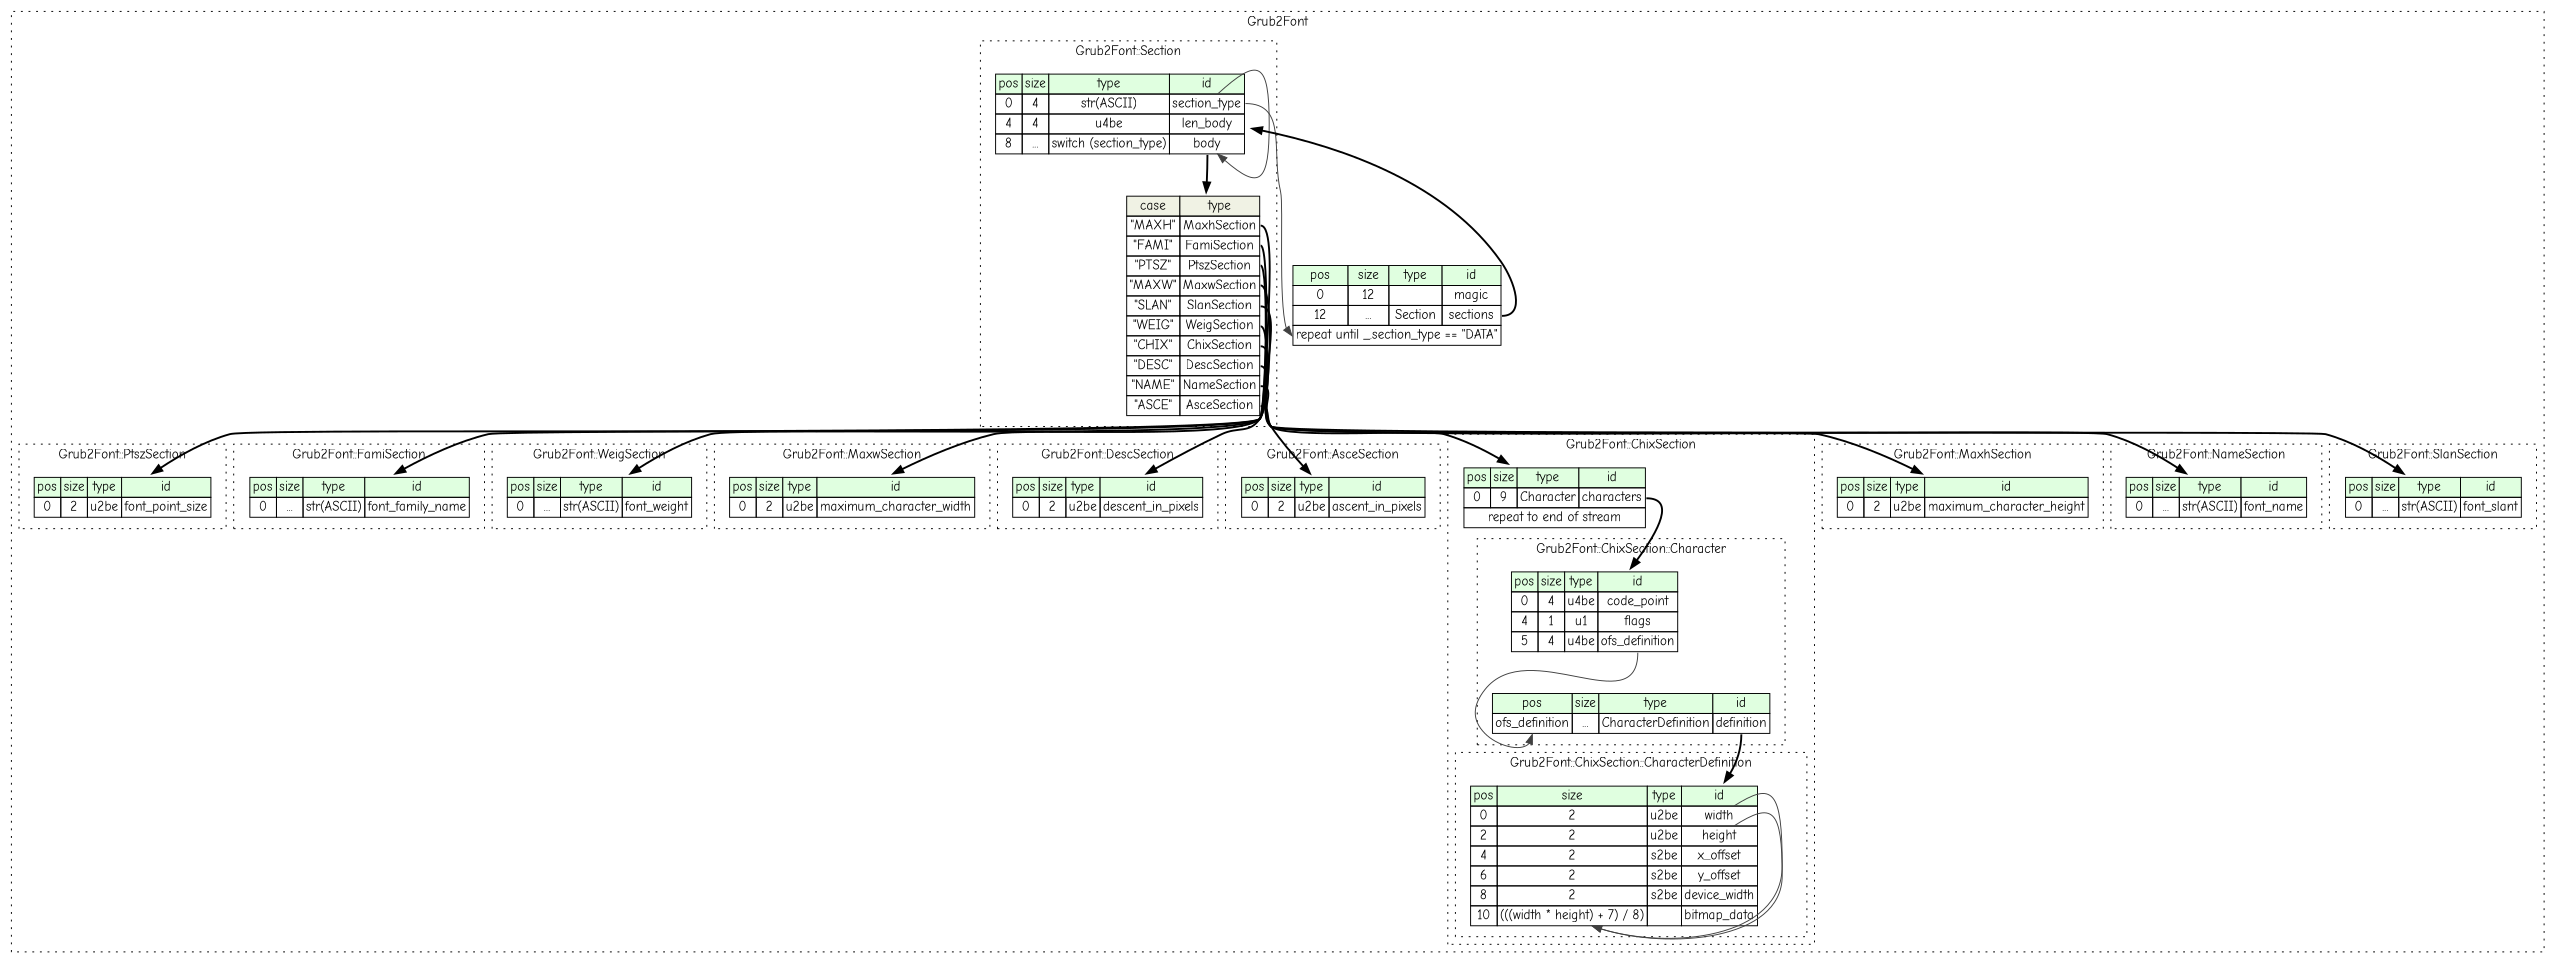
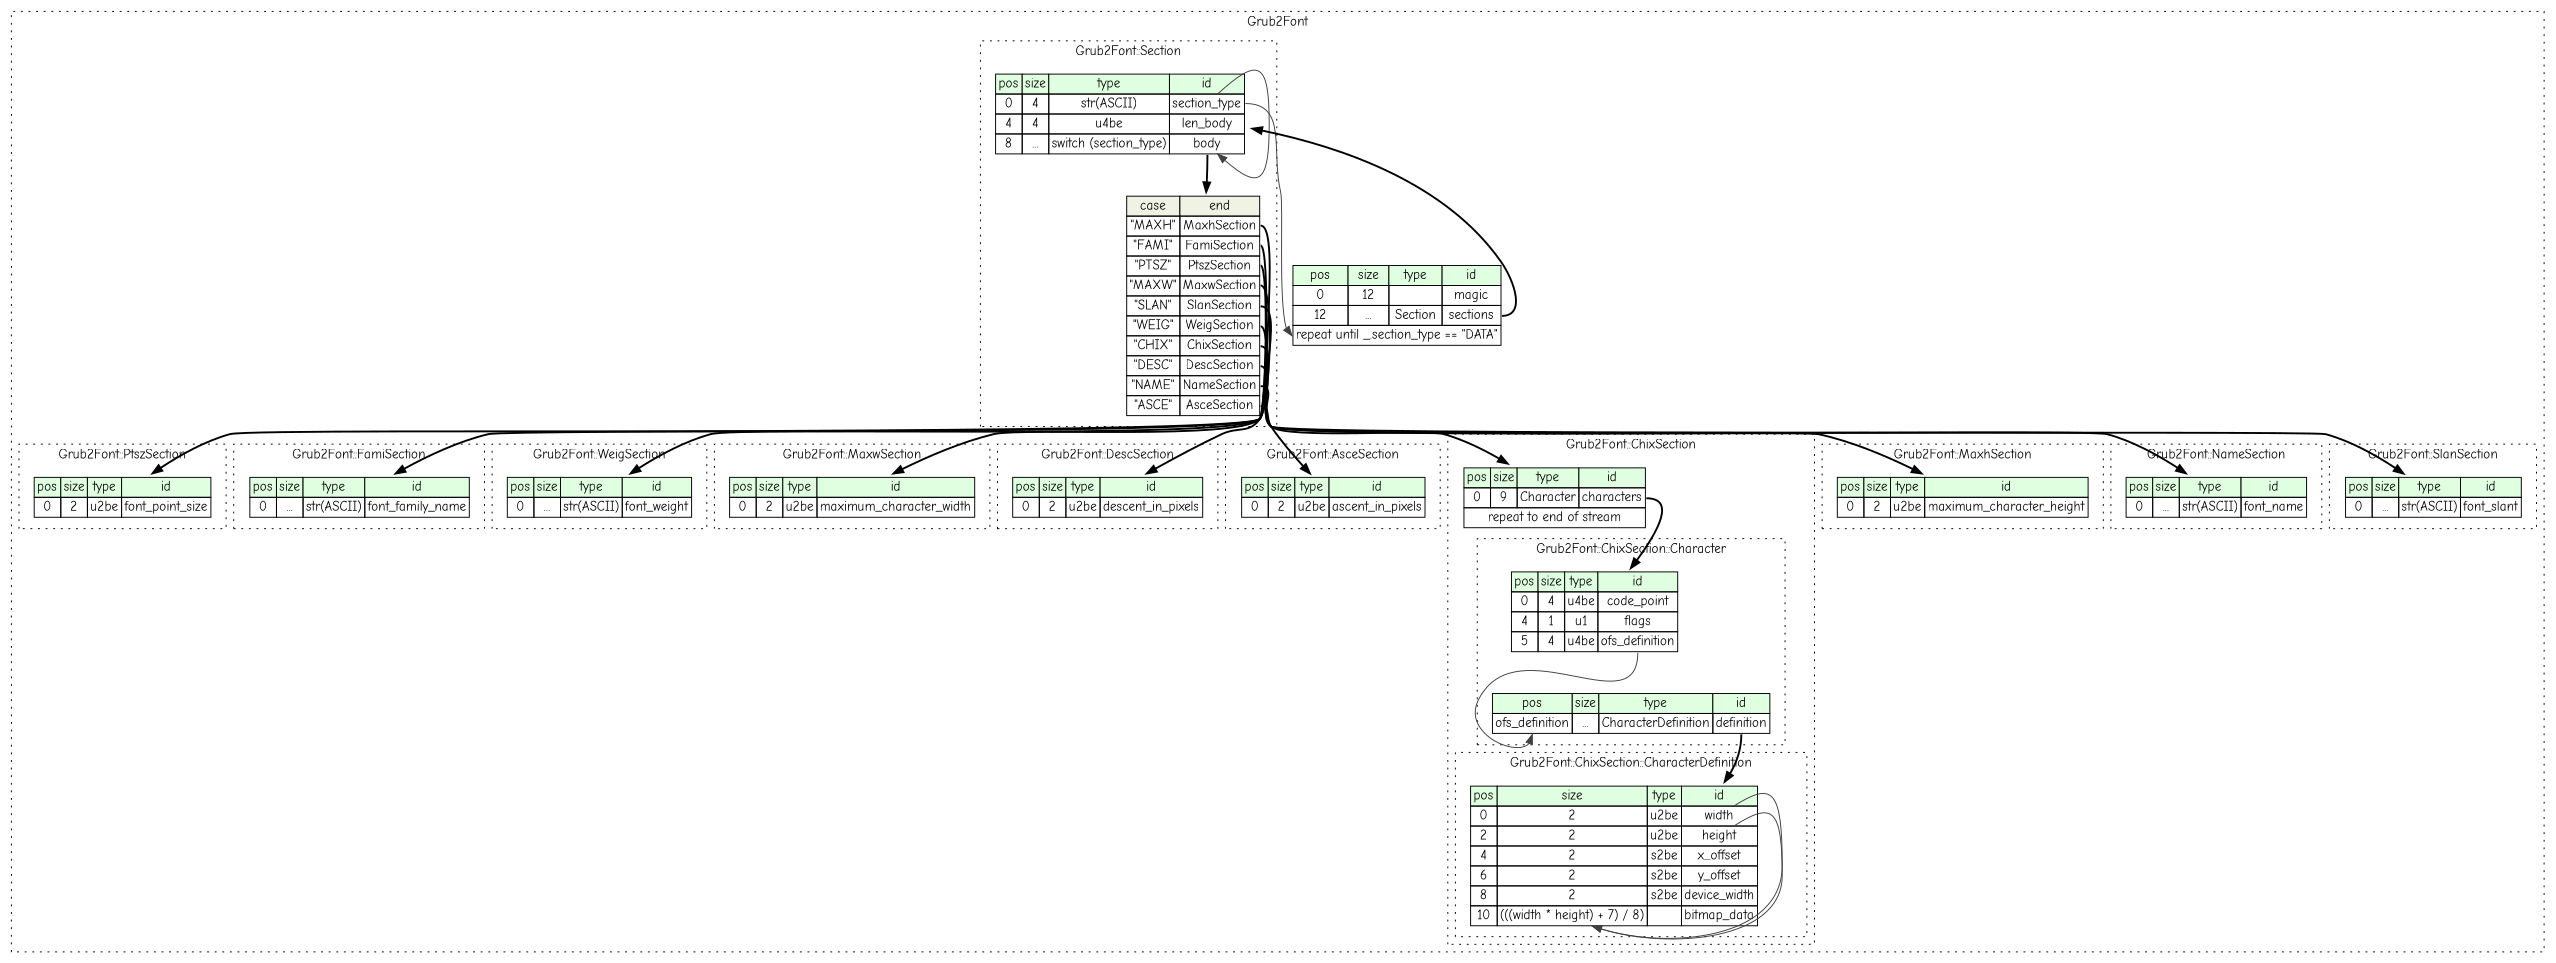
(1220, 206) -> (1220, 206)
